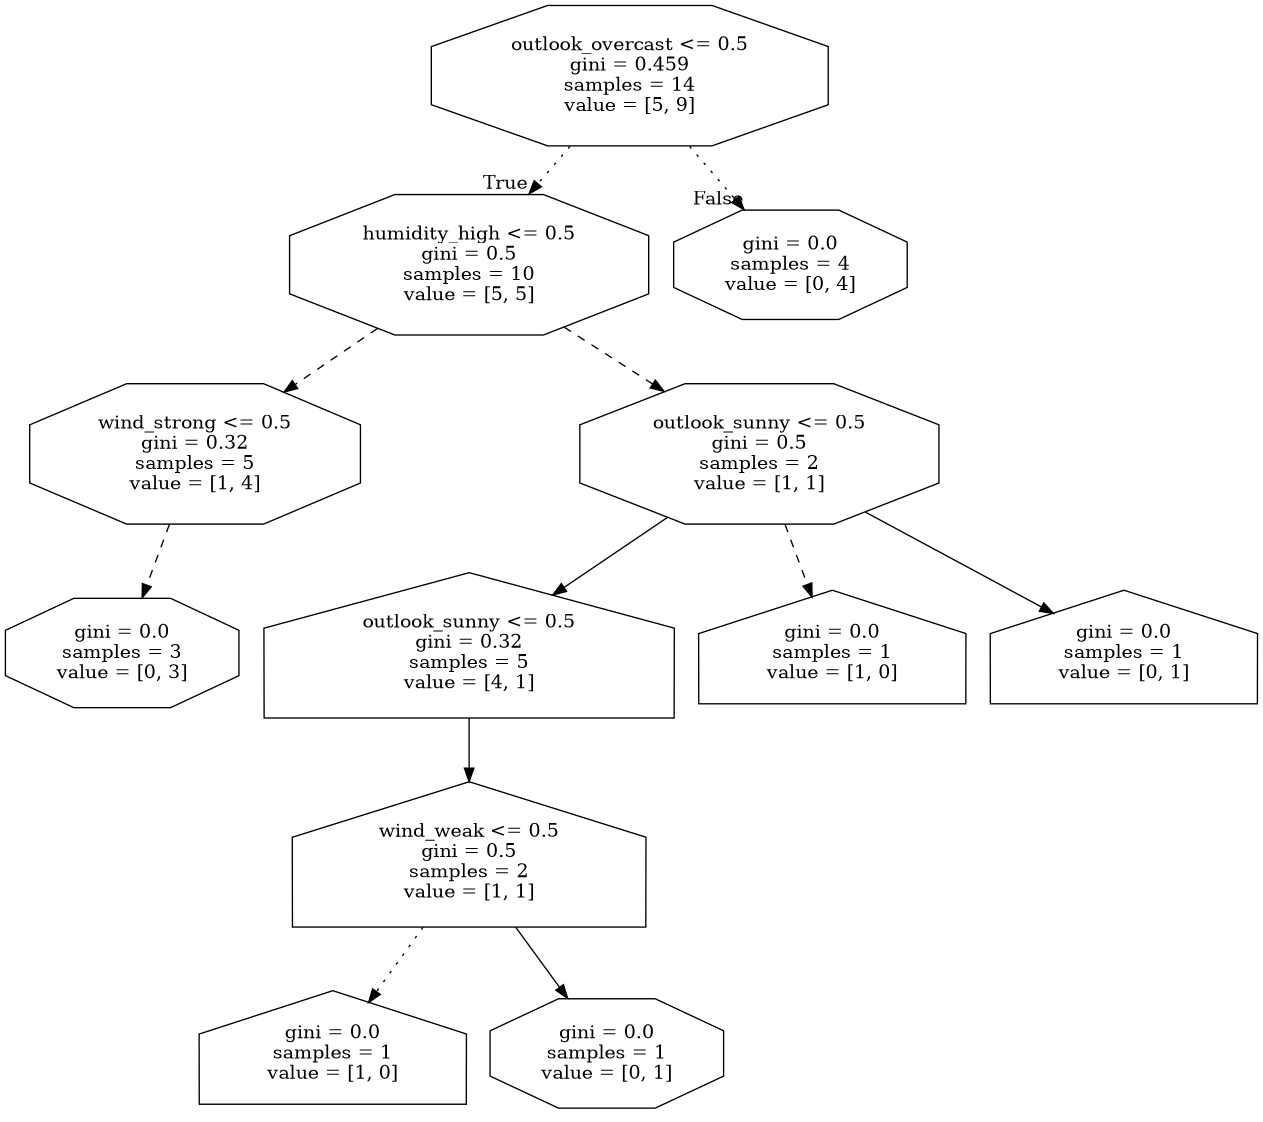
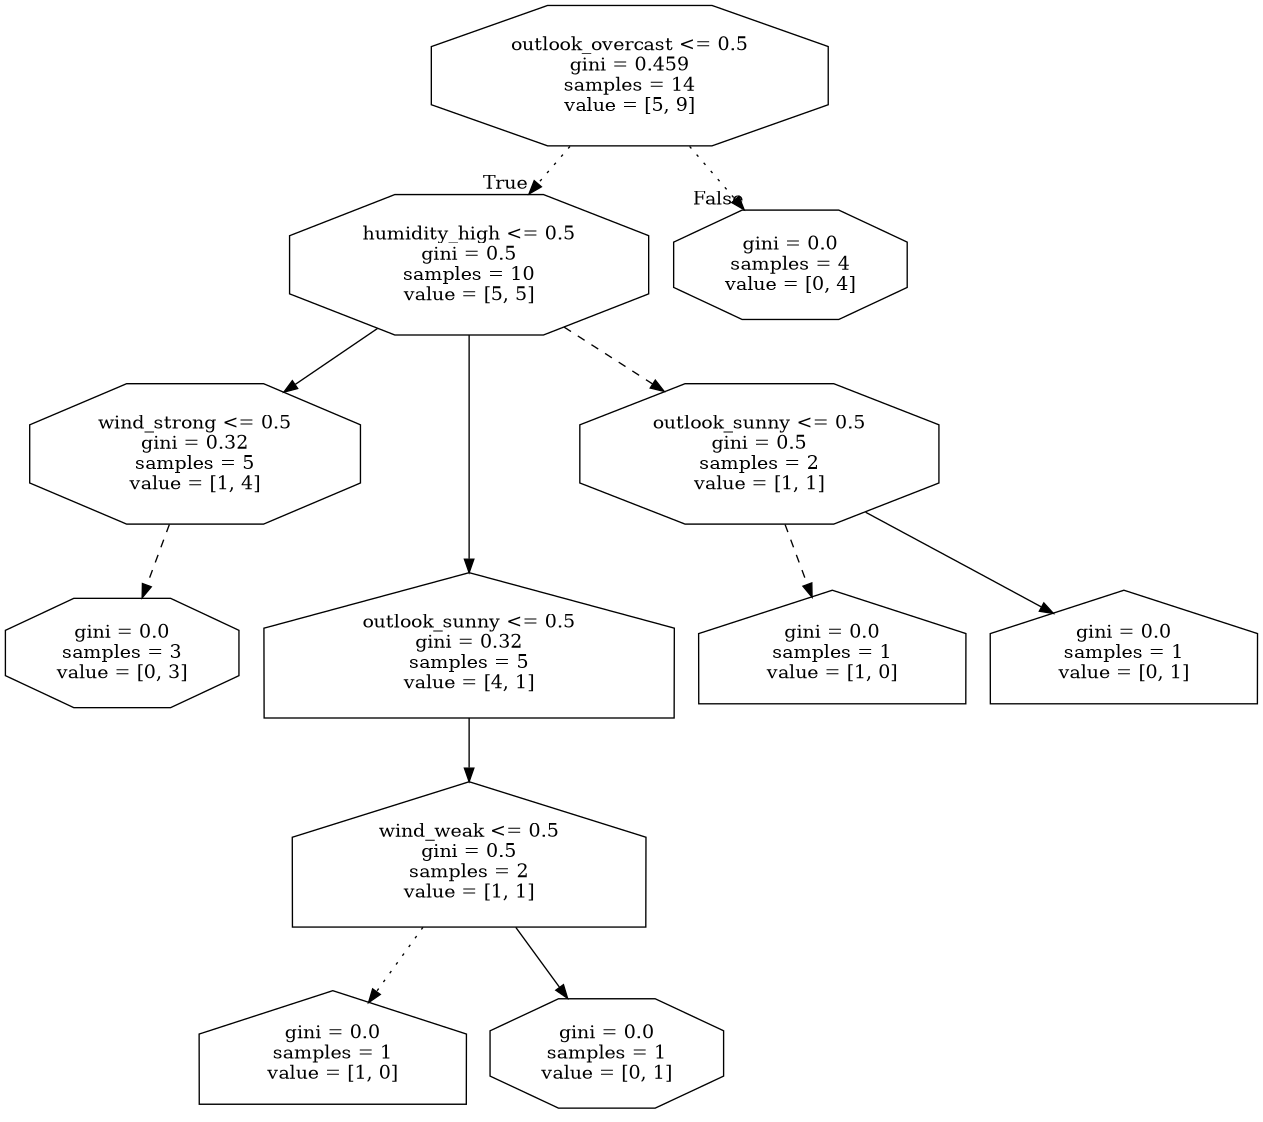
(336, 356) -> (336, 356)
(616, 552) -> (469, 447)
